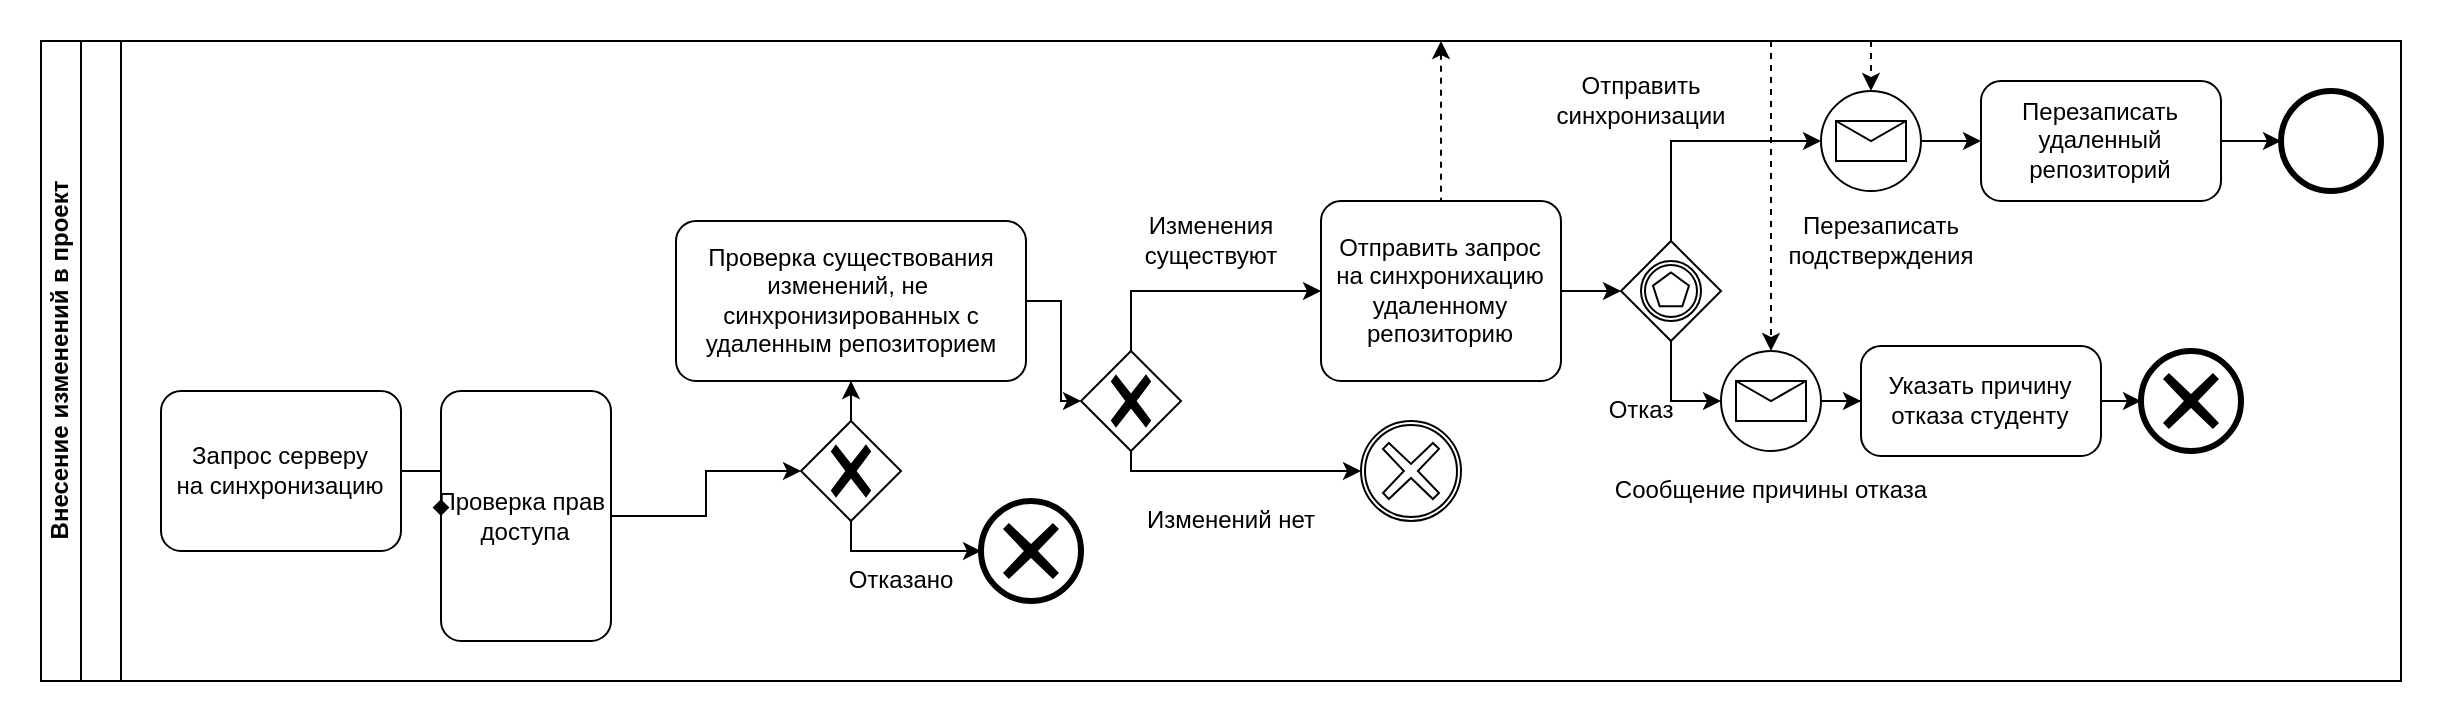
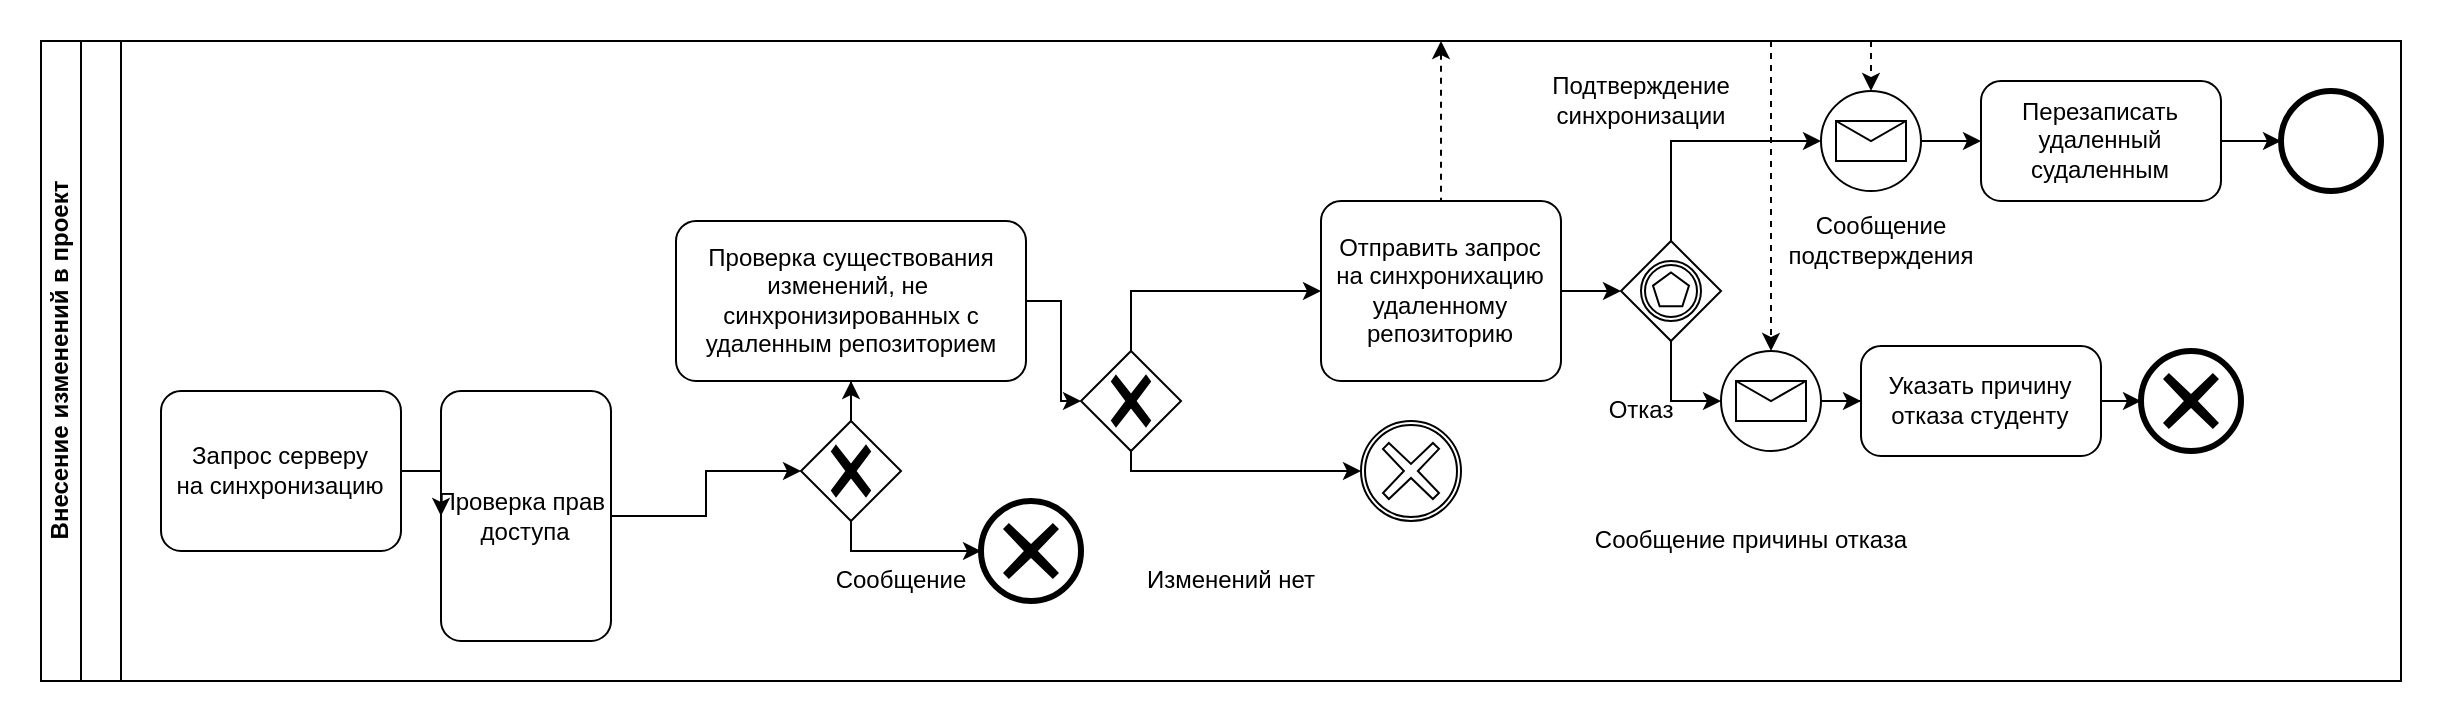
(1642, 101) -> (1642, 101)
(2101, 141) -> (2101, 141)
(1211, 241) -> none
(1882, 241) -> (1882, 241)
(1771, 491) -> (1751, 541)
(441, 500) -> (441, 501)
(1231, 521) -> (1231, 581)
(902, 581) -> (902, 581)
